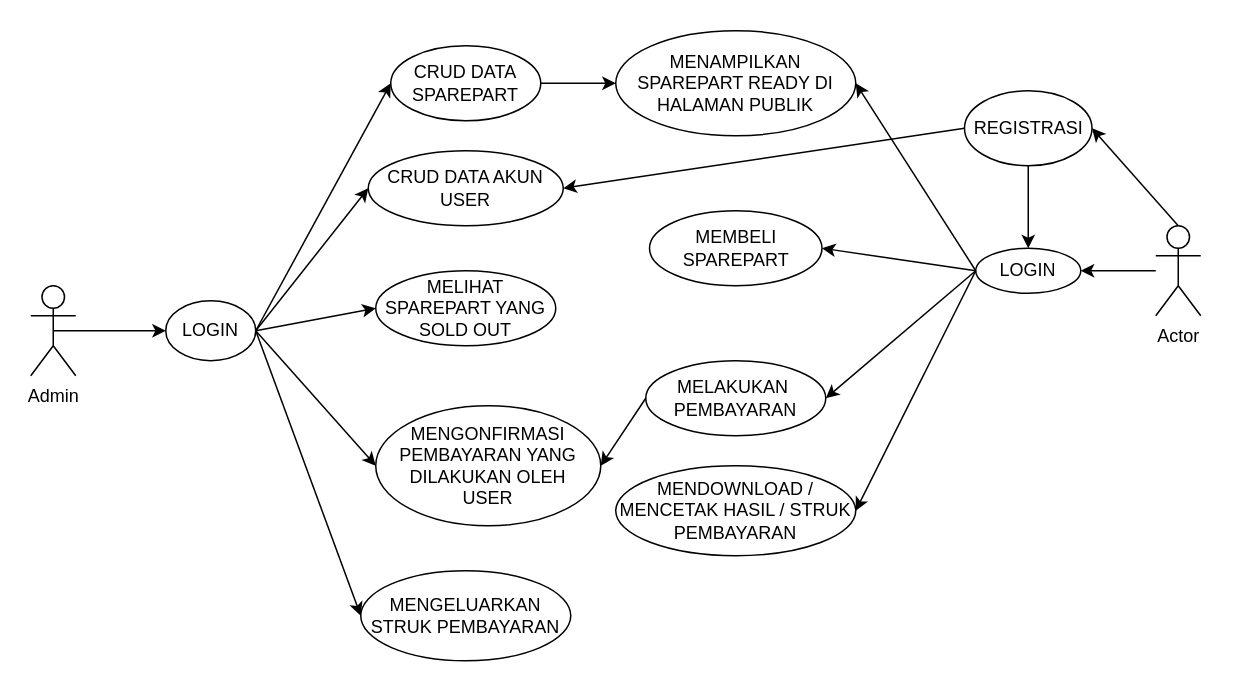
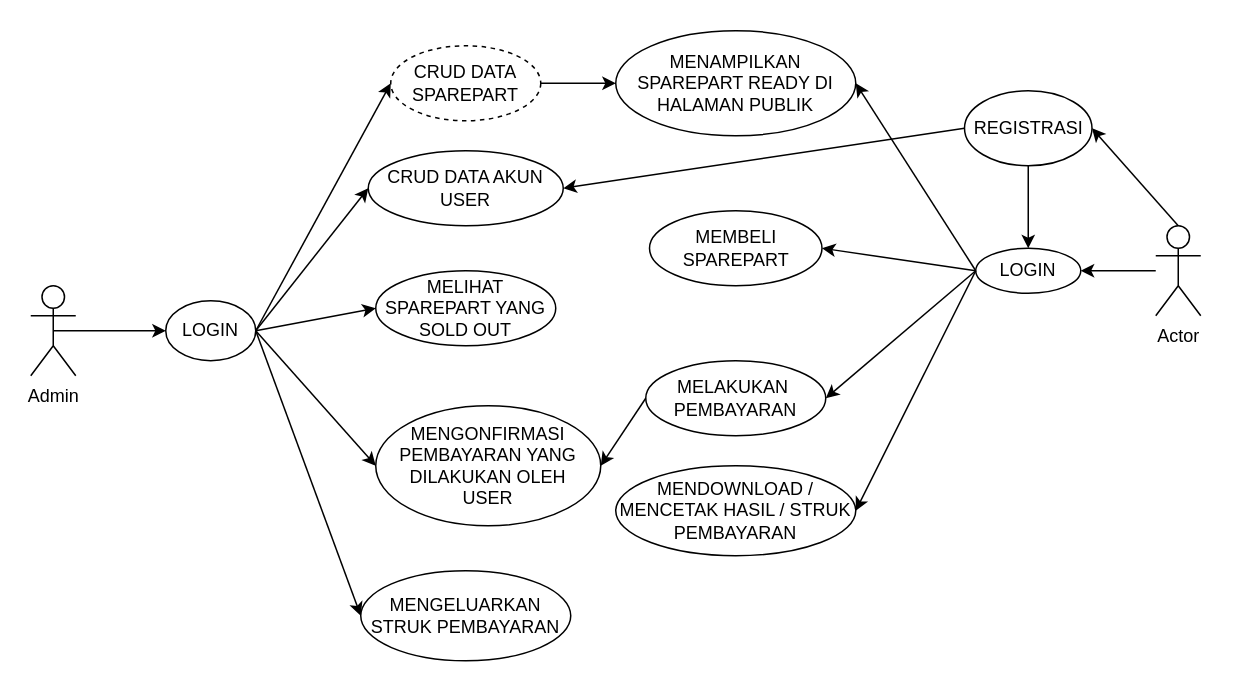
(466, 83) -> (466, 83)
